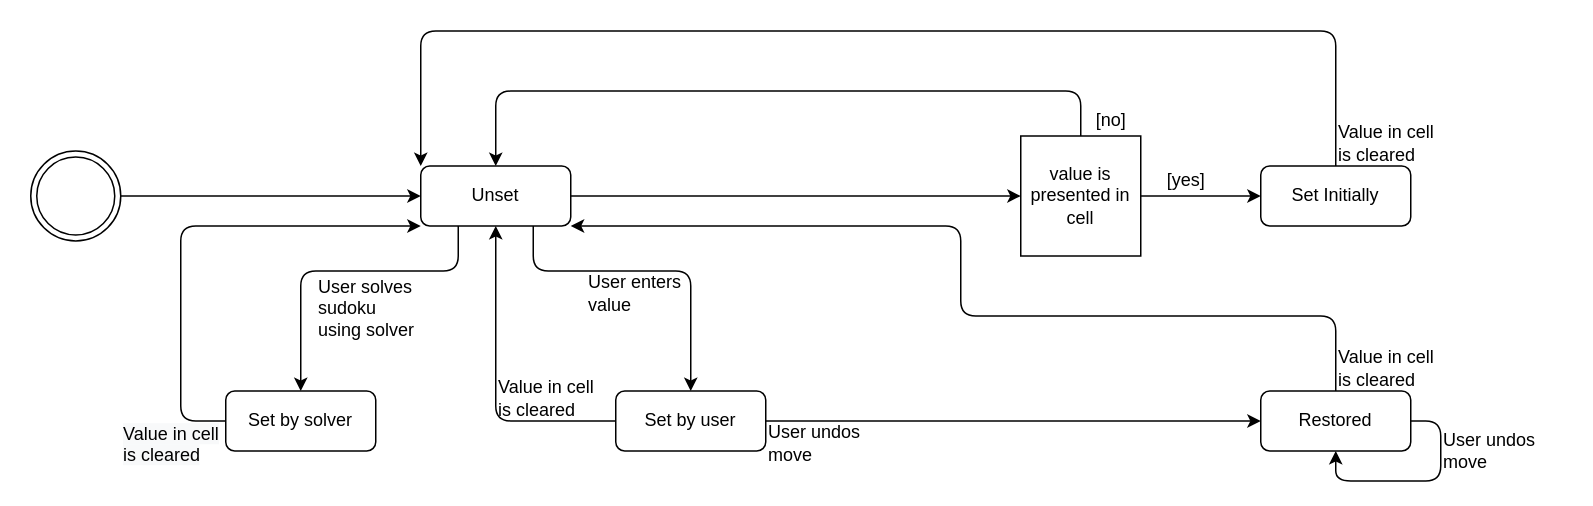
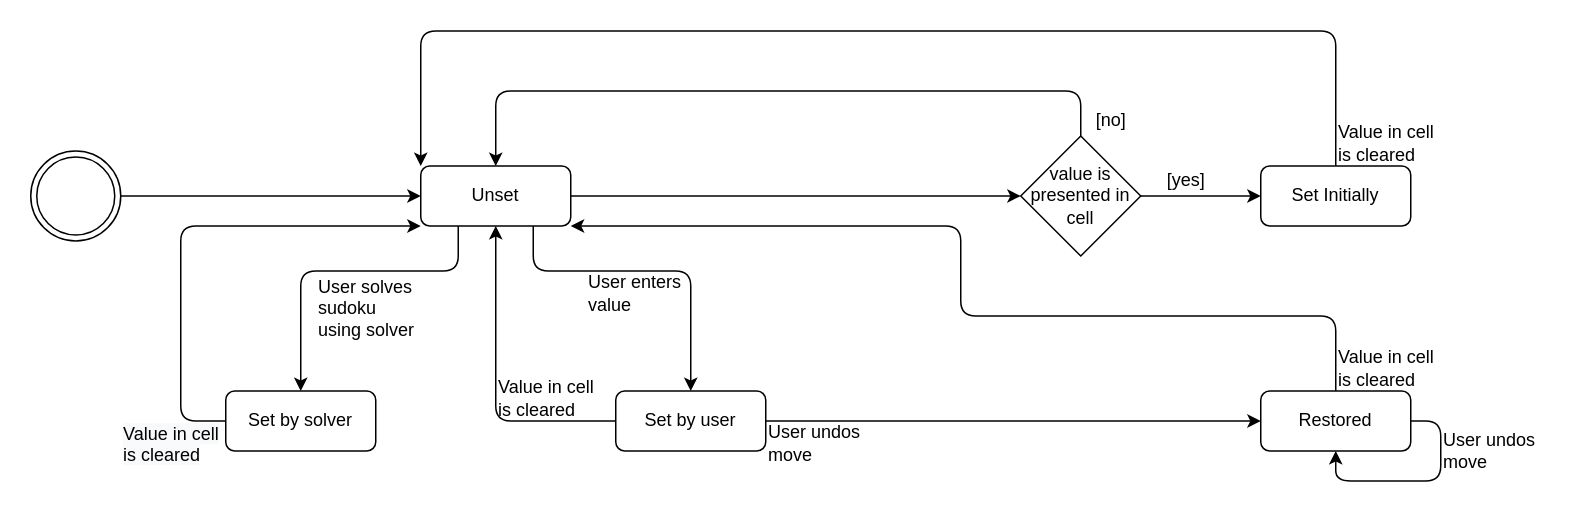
(1081, 196) -> (1081, 196)
